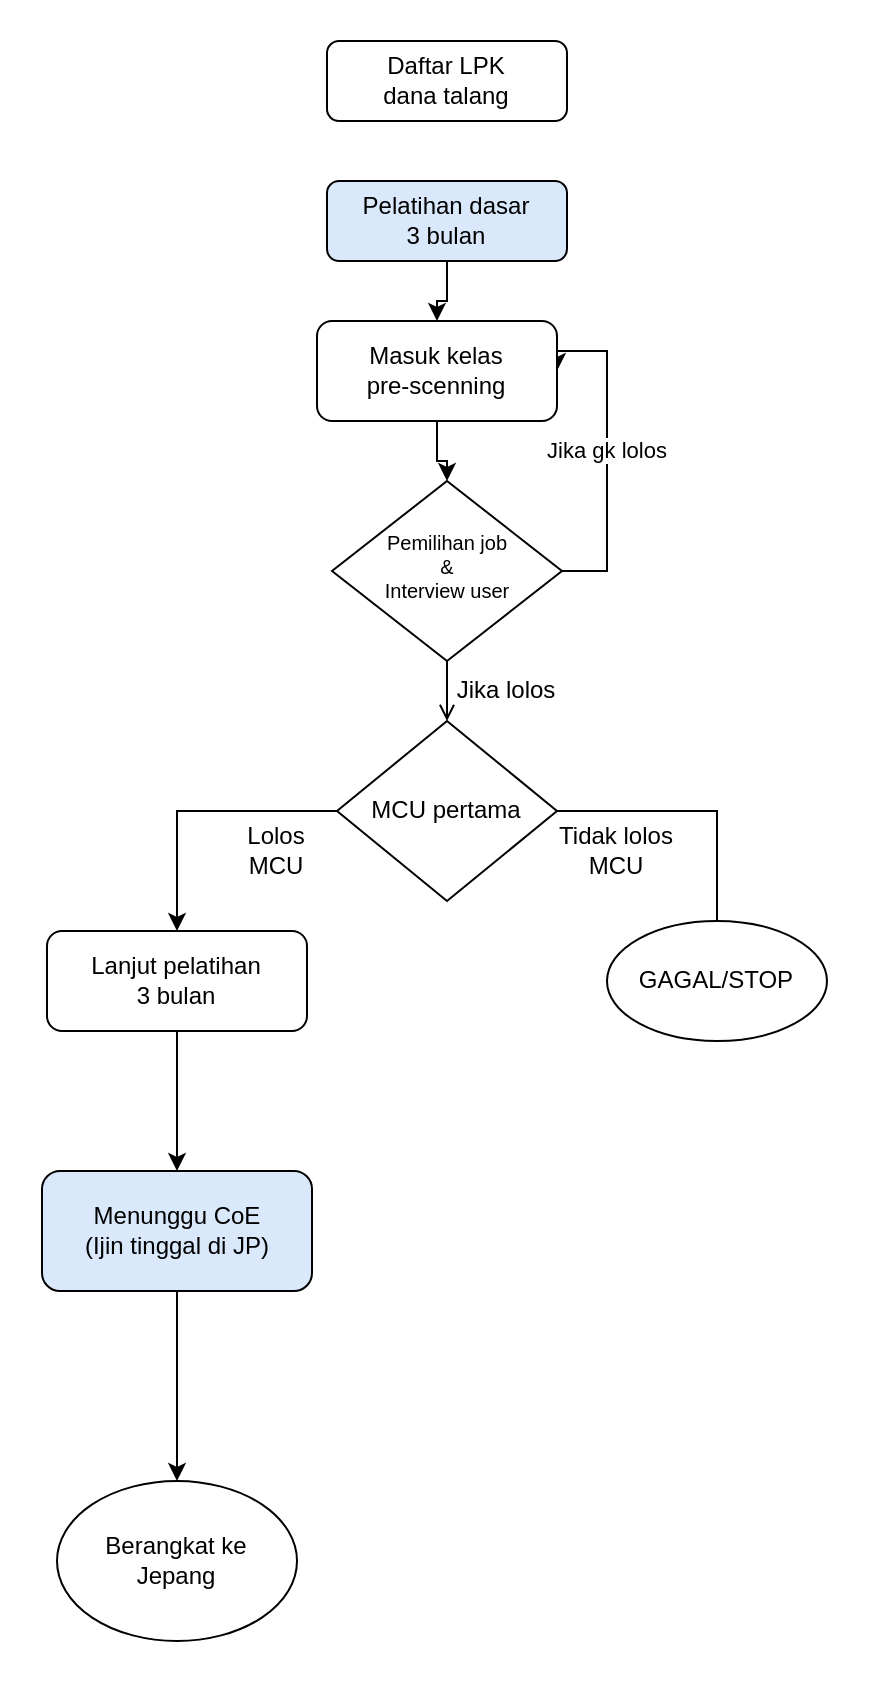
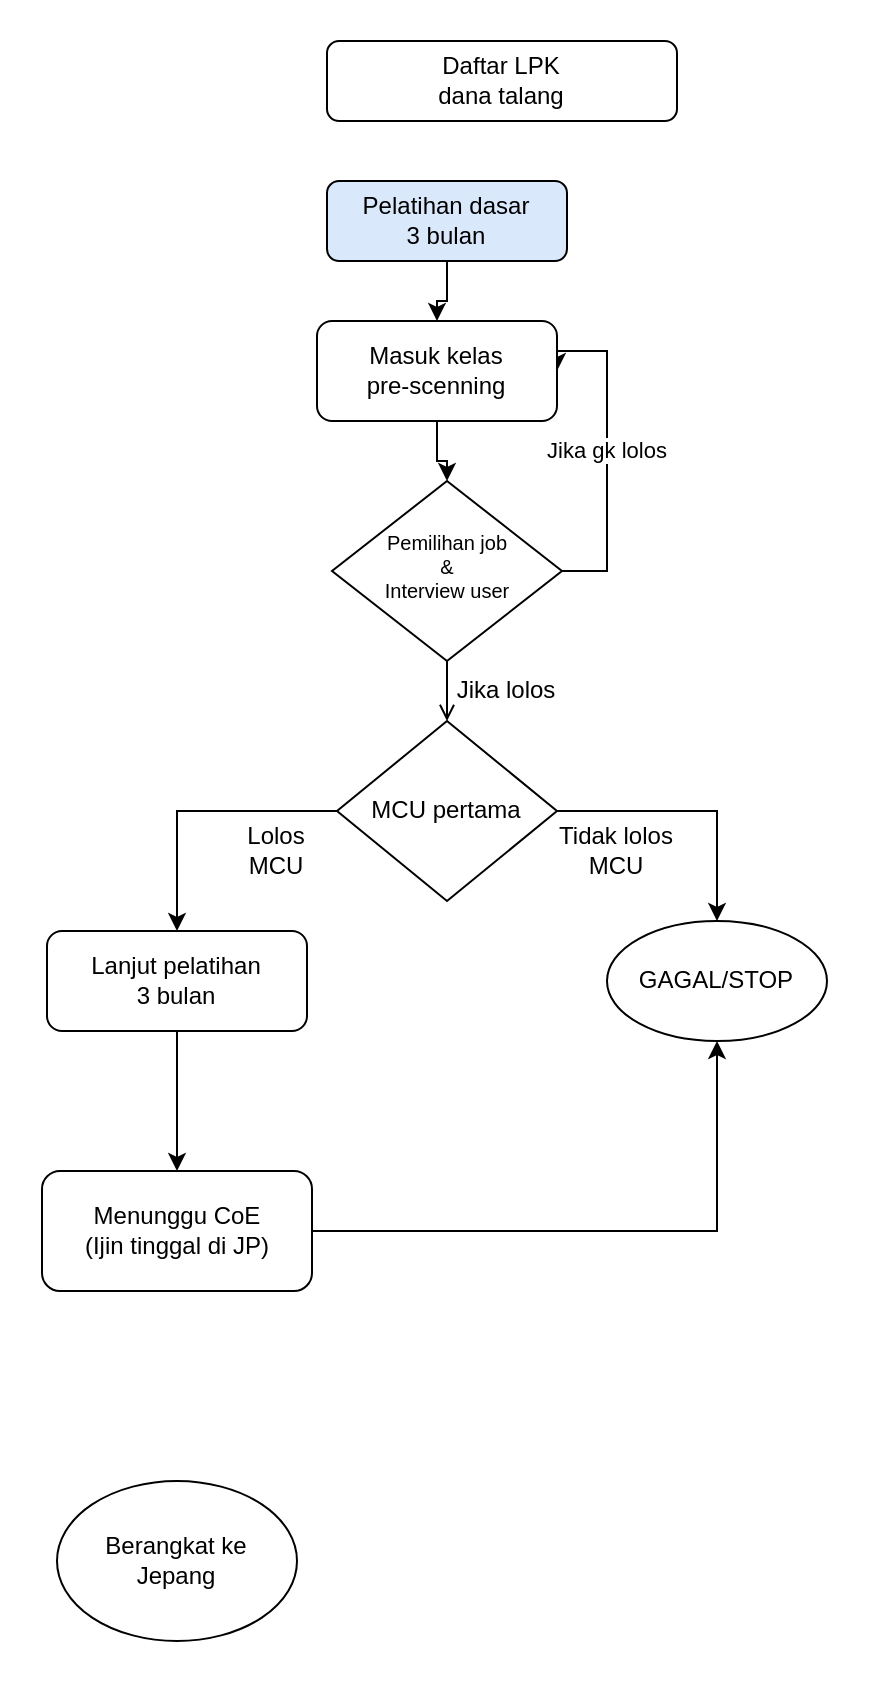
(447, 81) -> (502, 81)
(717, 911) -> (717, 906)
(177, 1231) -> (177, 1231)
(177, 1379) -> (603, 1231)
